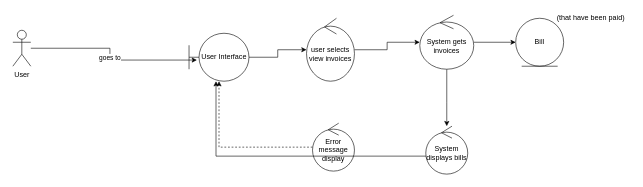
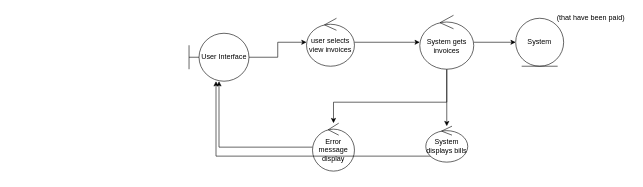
(540, 42) -> (540, 42)
(21, 48) -> none
(330, 50) -> (330, 42)
(110, 59) -> none
none -> (333, 109)
(235, 147) -> (235, 147)
(447, 150) -> (447, 144)
